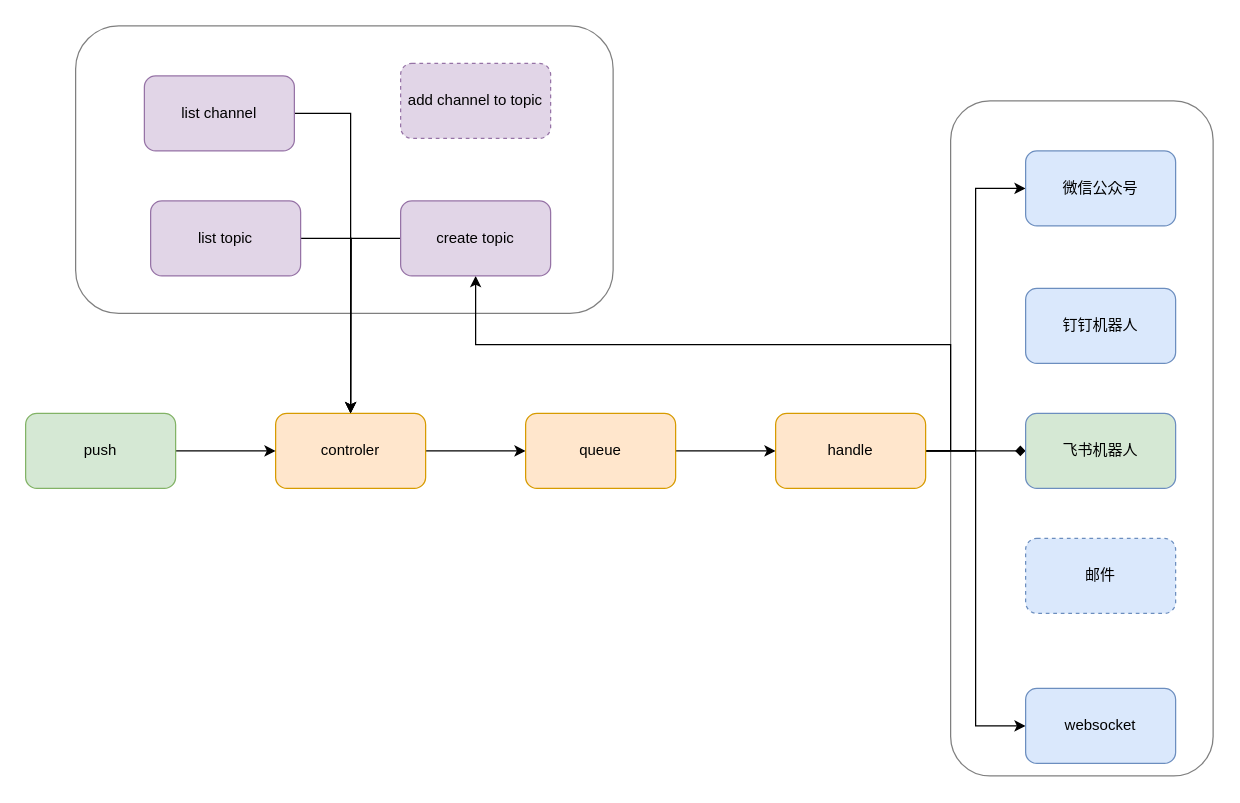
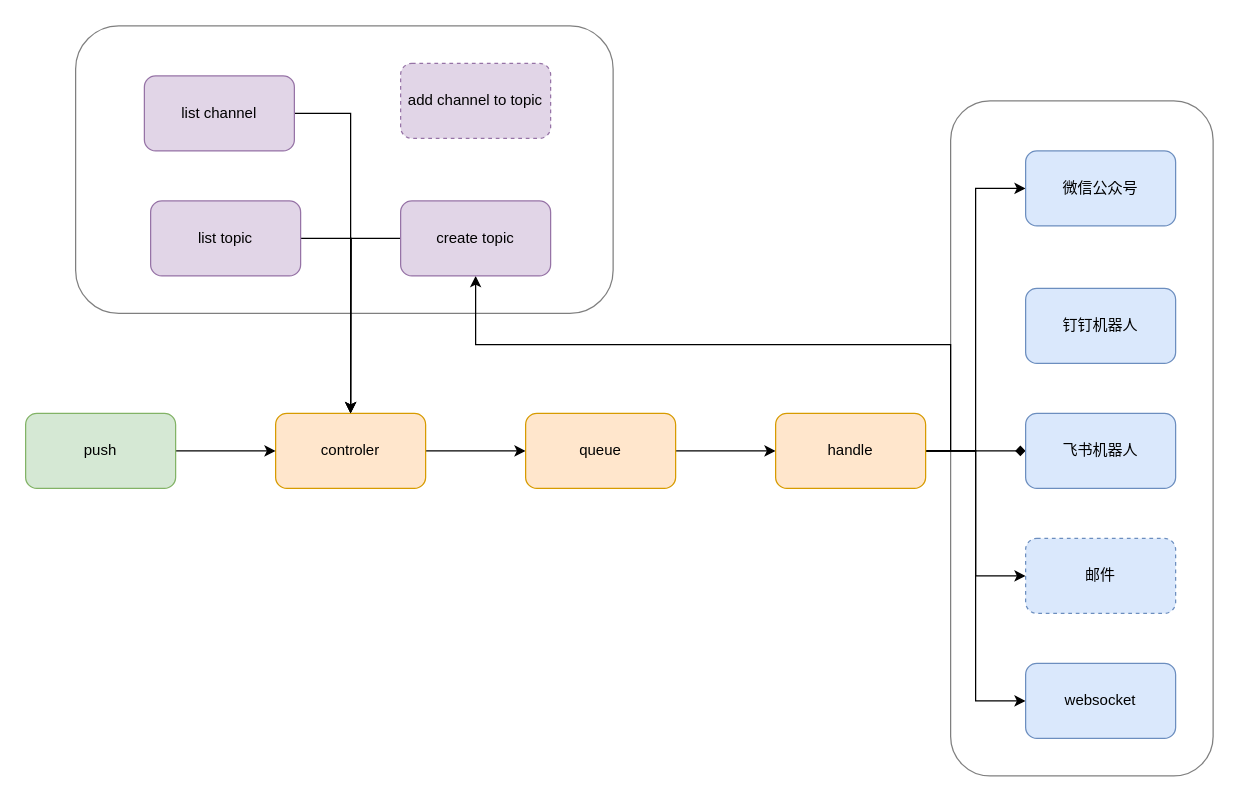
(1101, 451) -> (1101, 451)
none -> (998, 576)
(1101, 726) -> (1101, 701)
